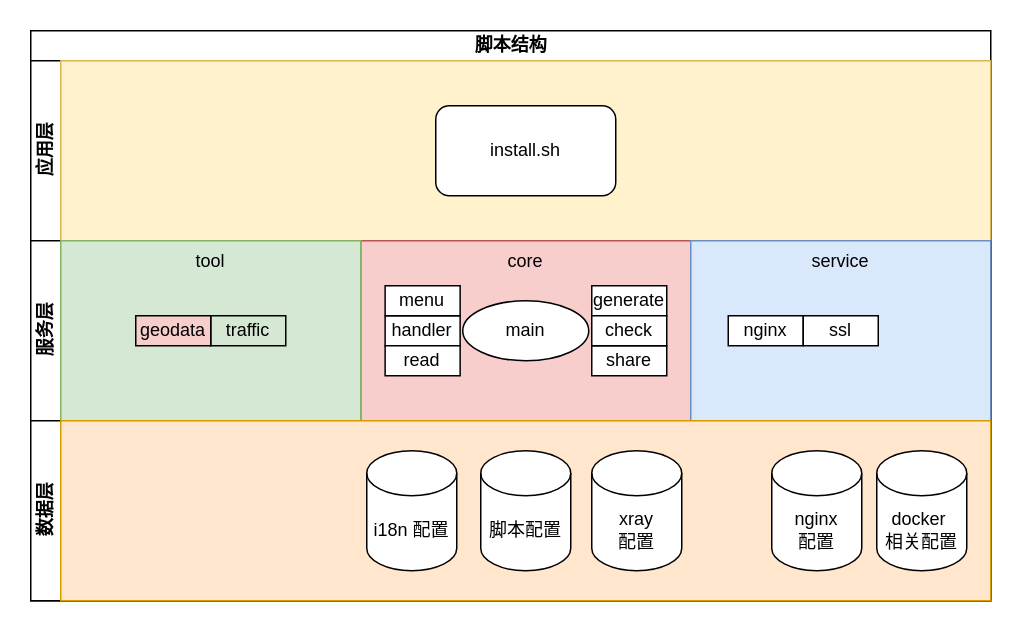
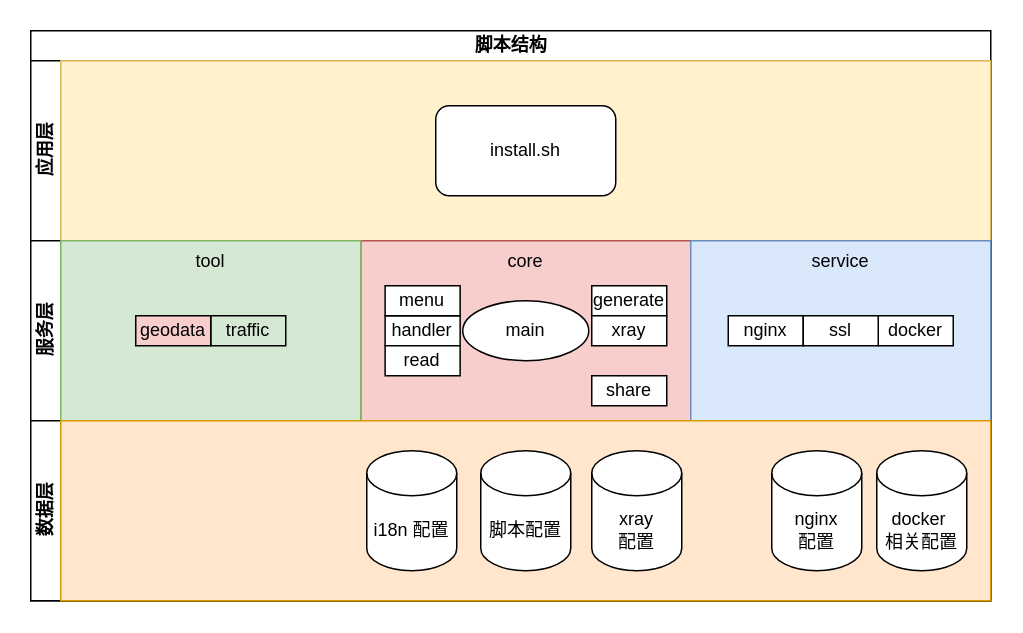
(629, 331) -> (629, 331)
none -> (916, 331)
(629, 361) -> (629, 391)
